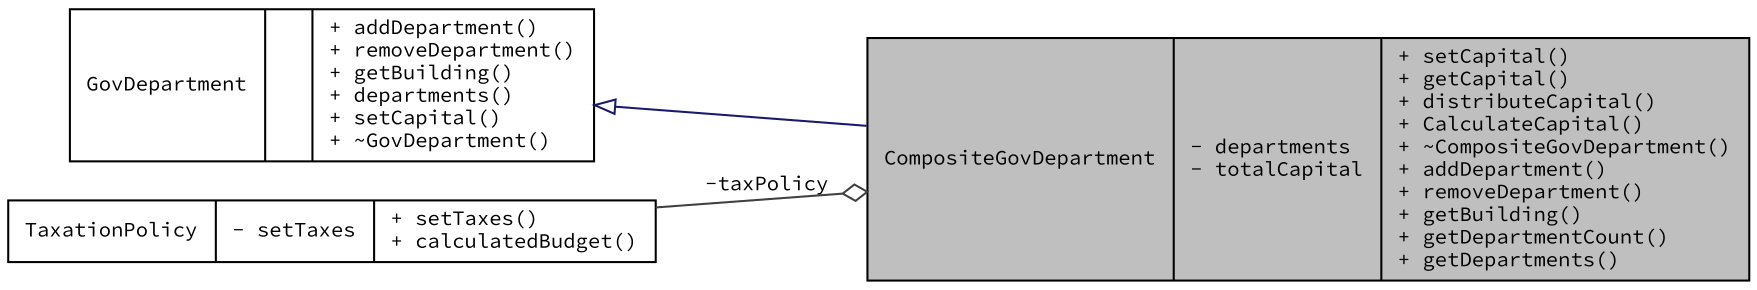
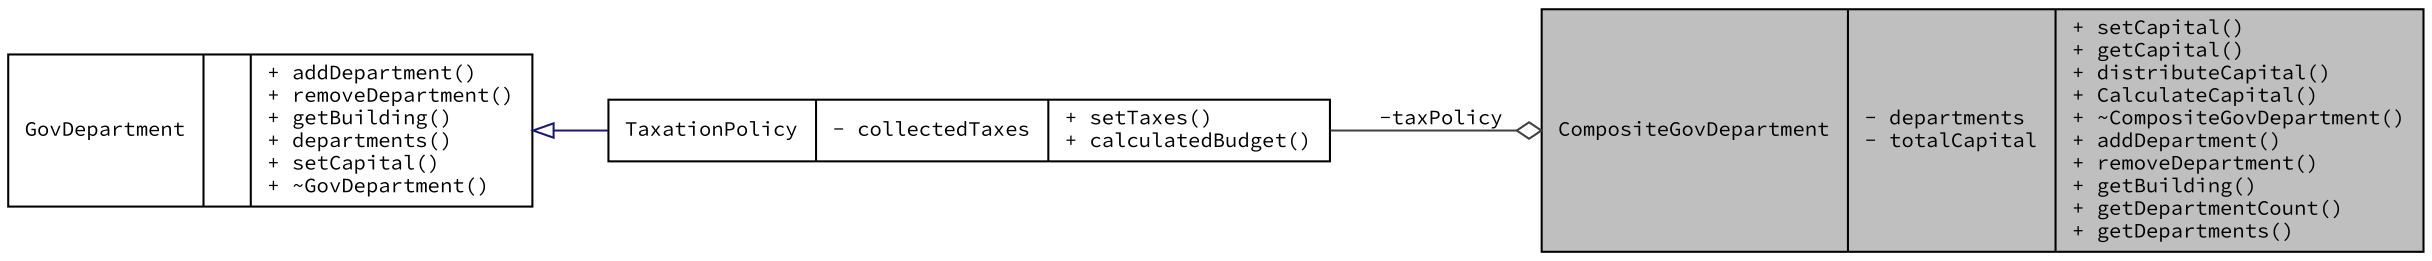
(741, 116) -> (581, 131)
(295, 230) -> (932, 130)
